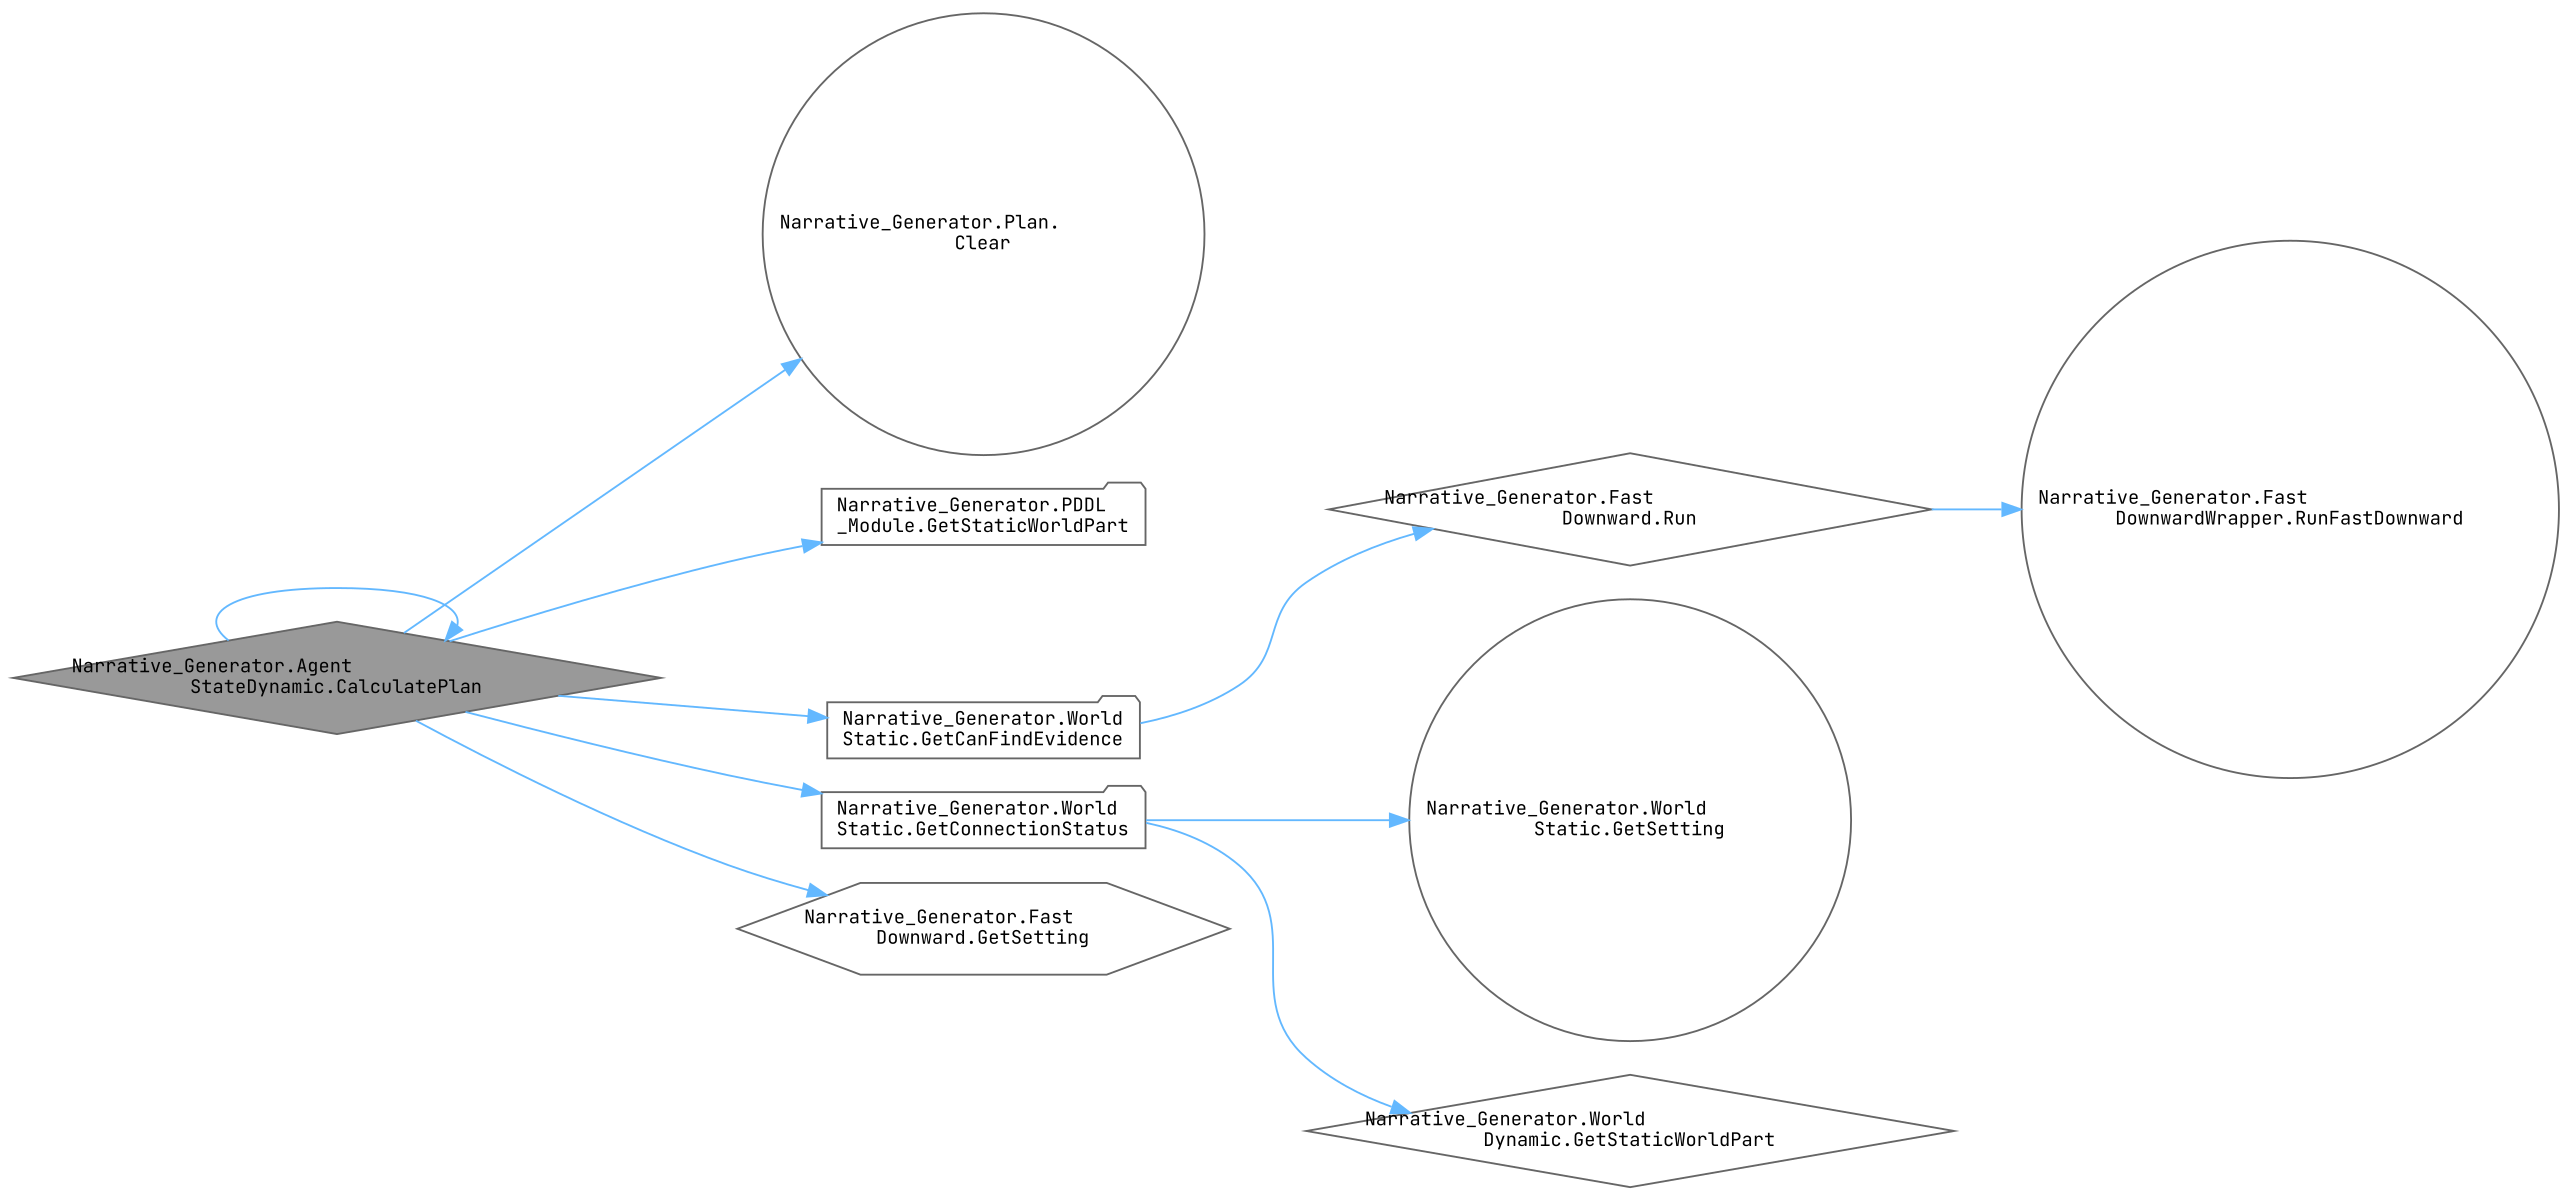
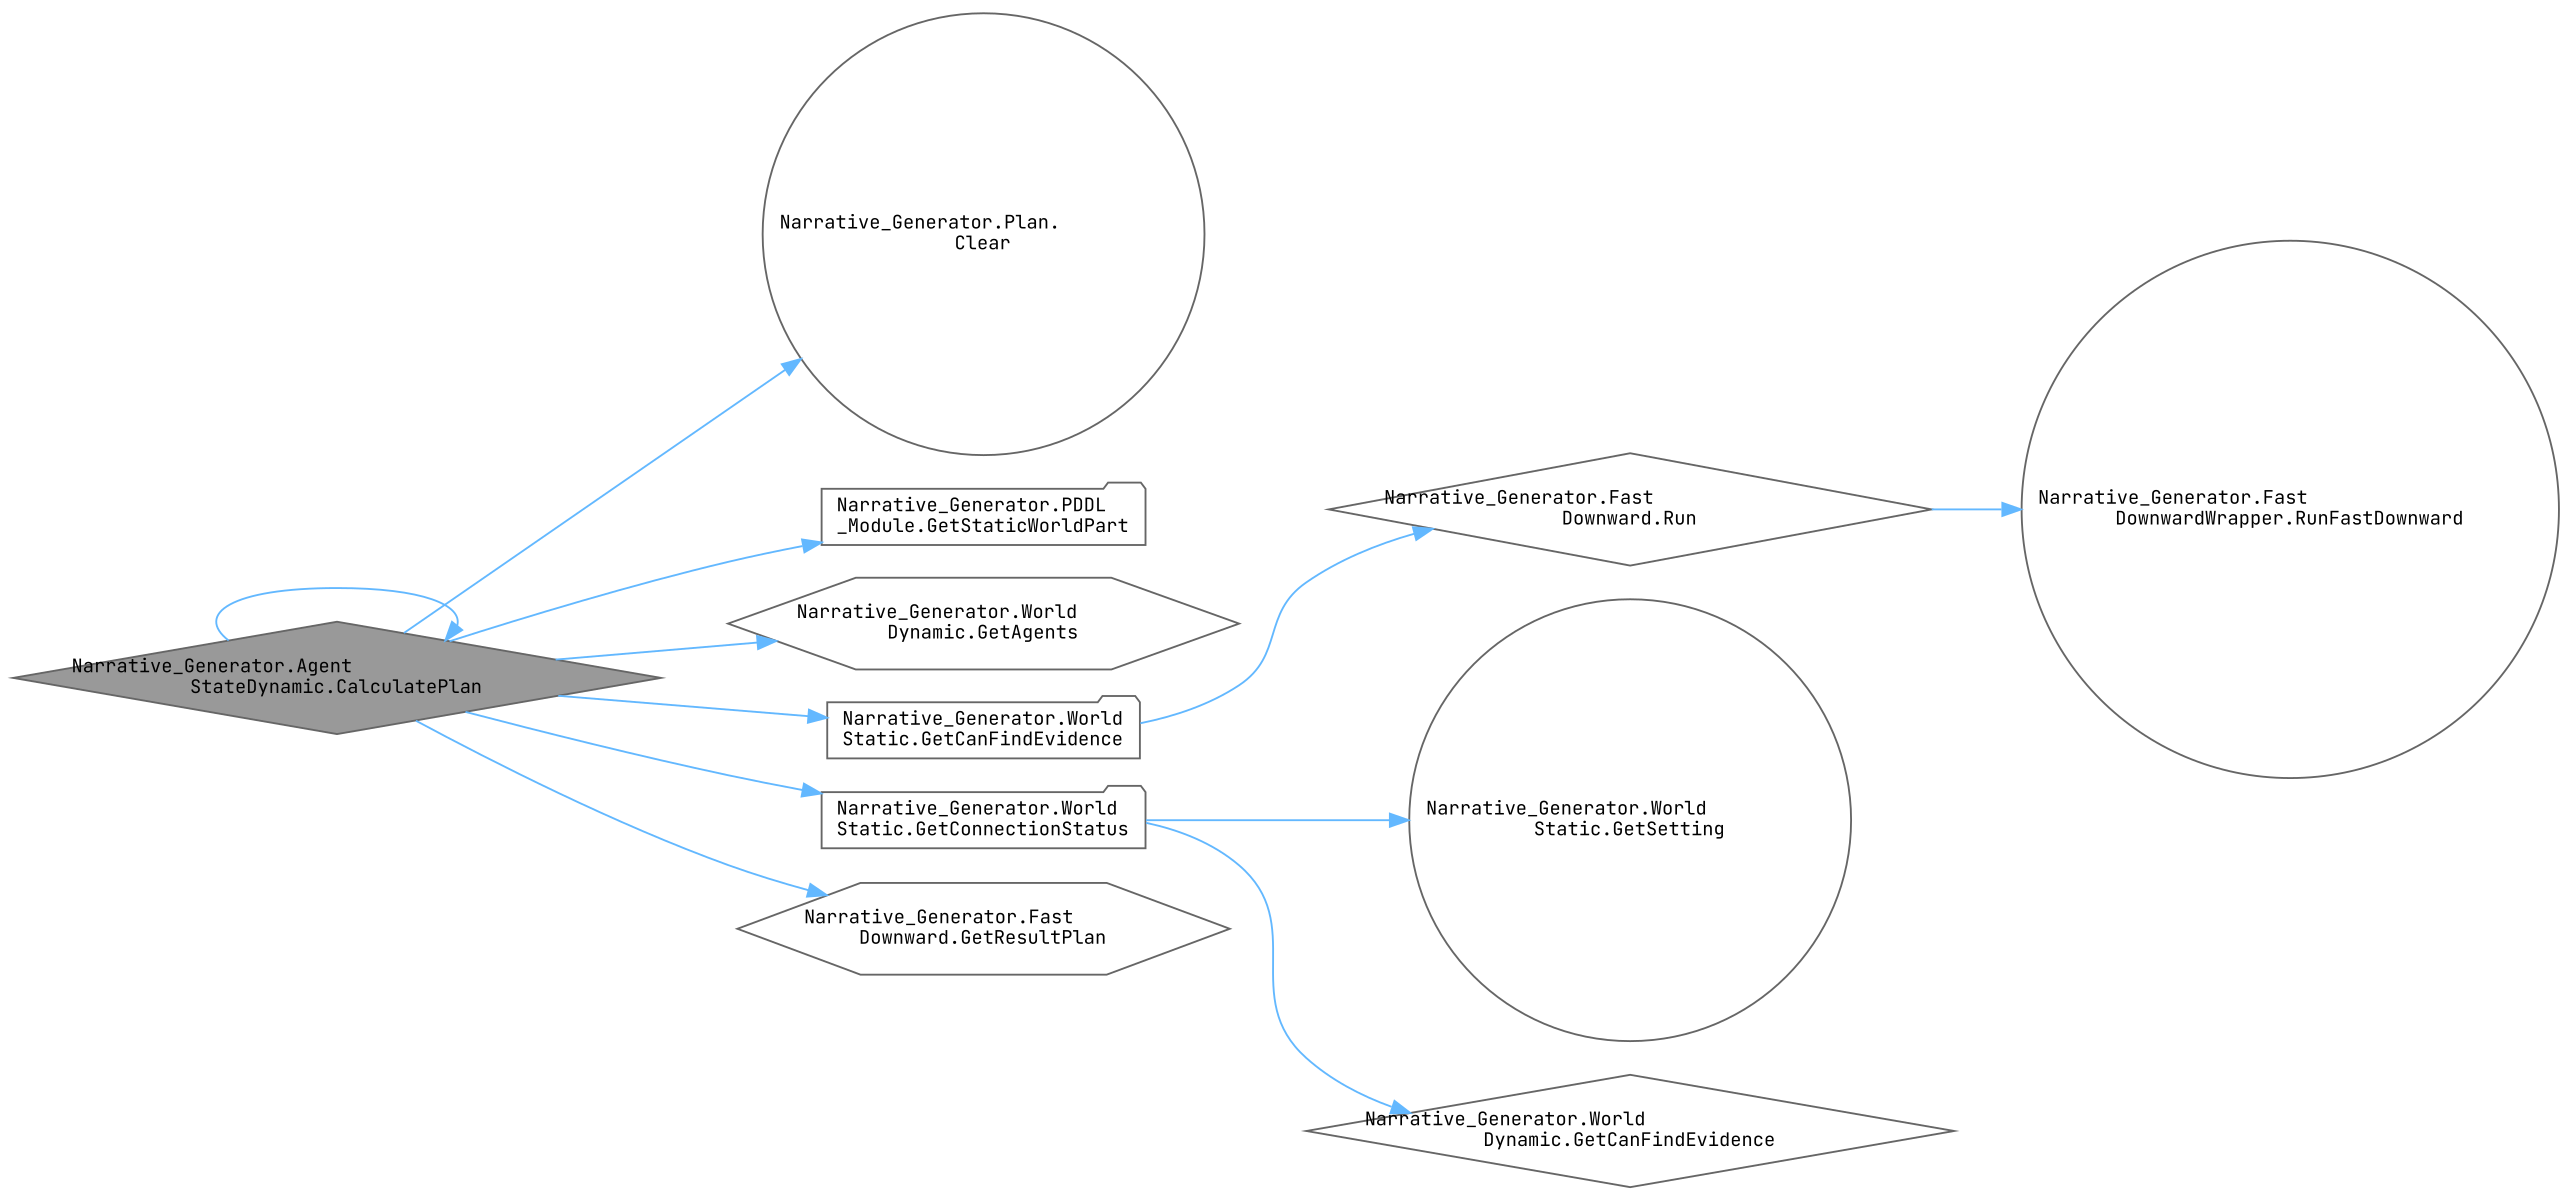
none -> (984, 624)
(984, 929) -> (984, 929)
(1630, 1131) -> (1630, 1131)
